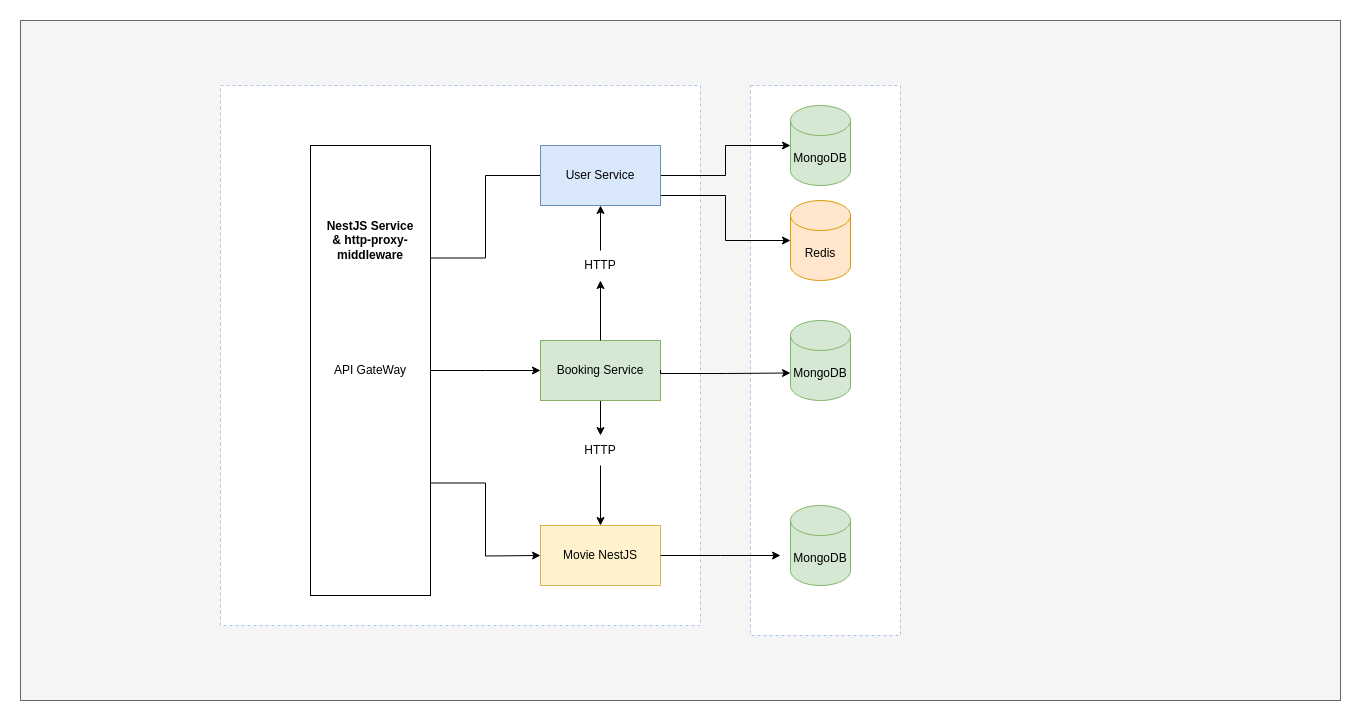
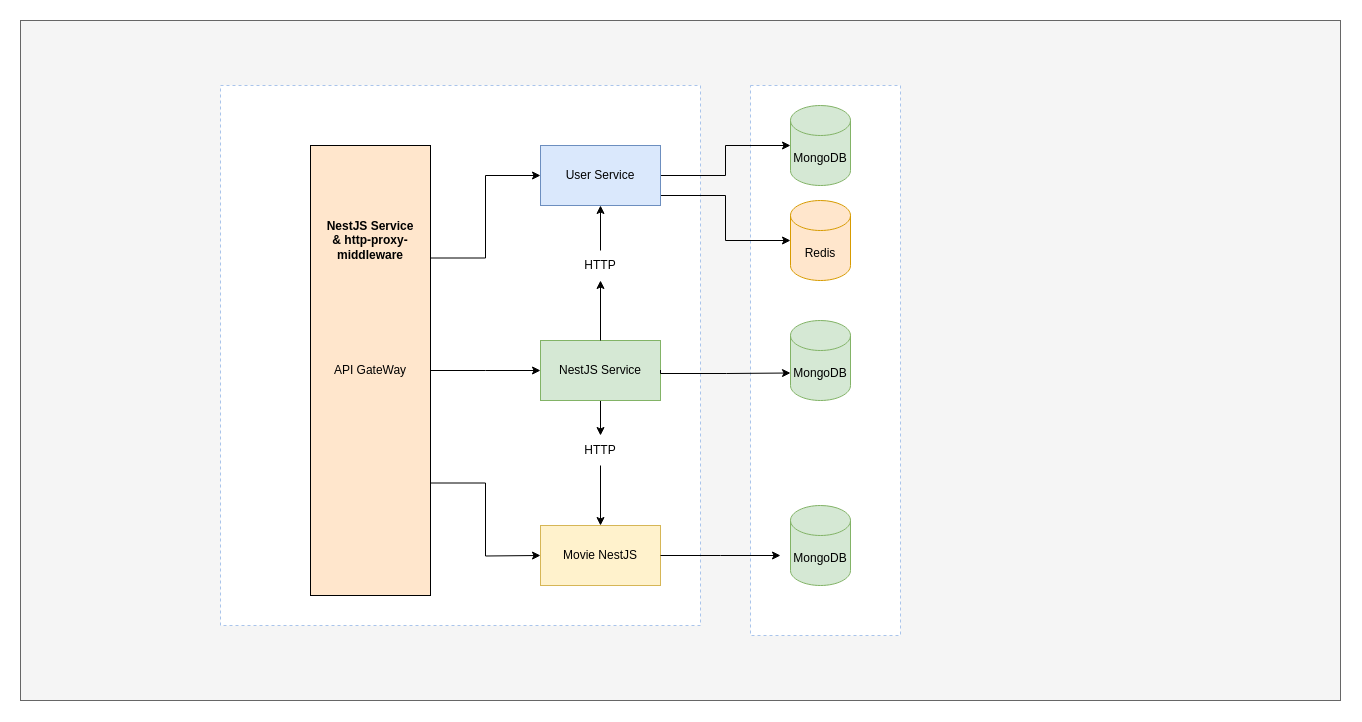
(534, 176) -> (532, 176)
(371, 371) -> (371, 371)
(601, 371) -> (601, 371)
